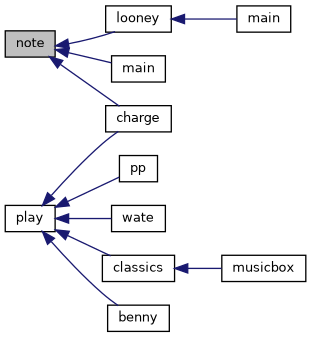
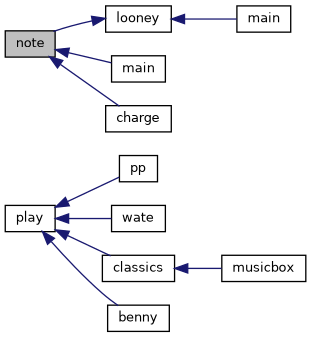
(92, 38) -> (73, 26)
(83, 162) -> none
